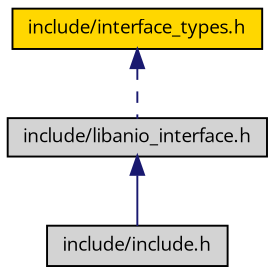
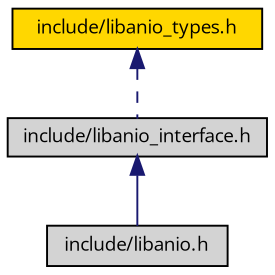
(137, 29) -> (137, 29)
(137, 246) -> (137, 246)
